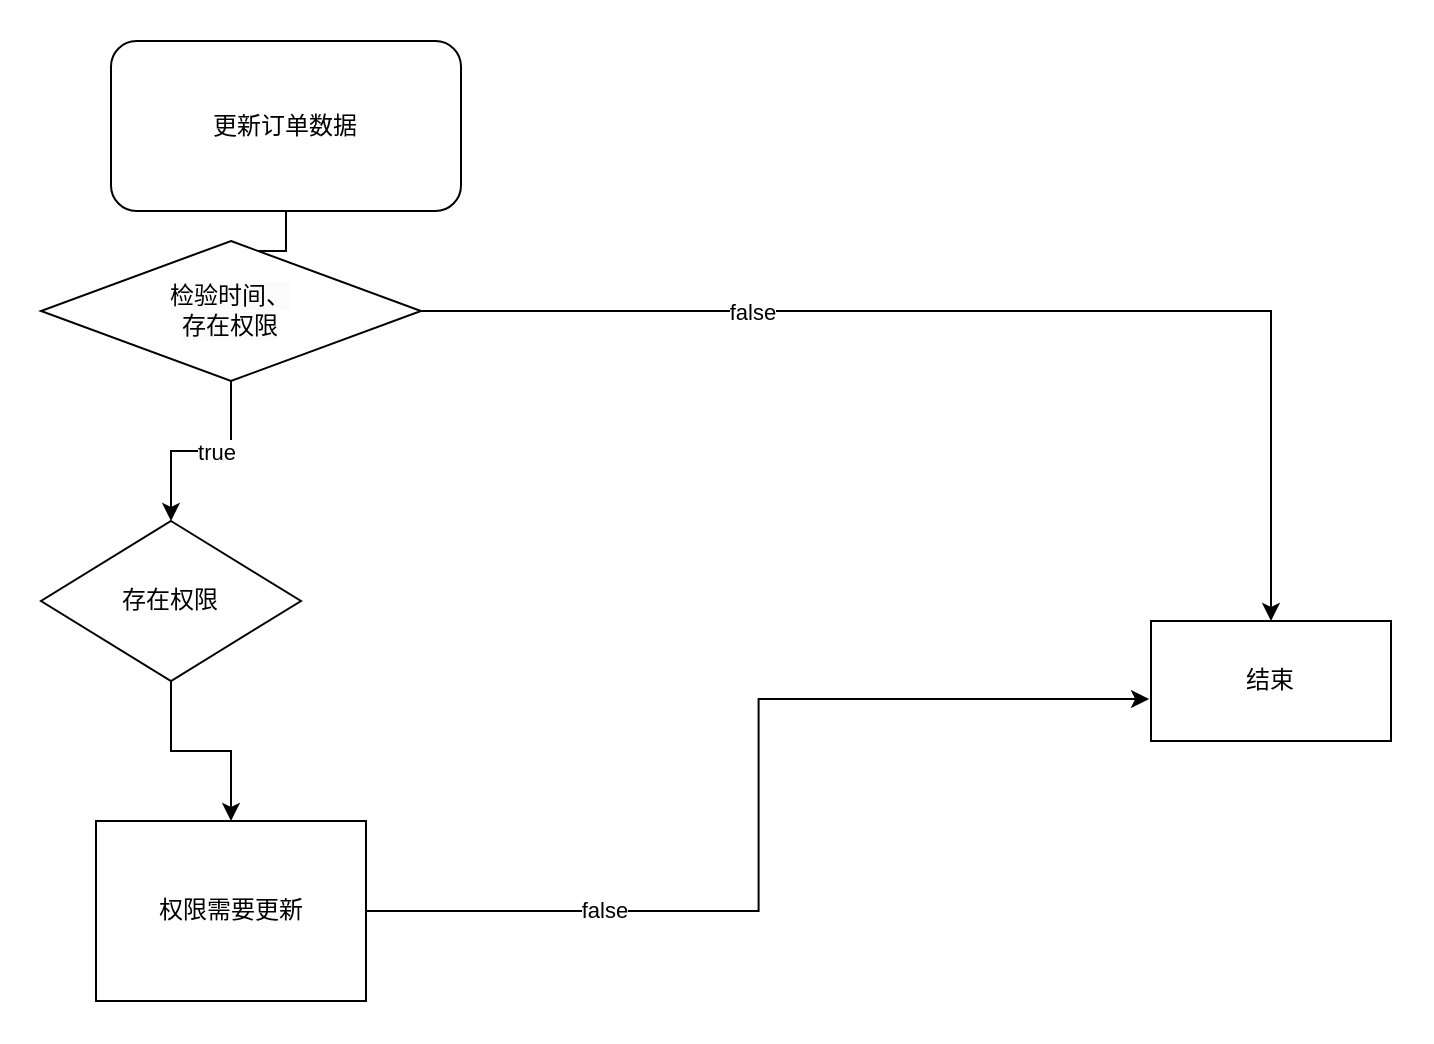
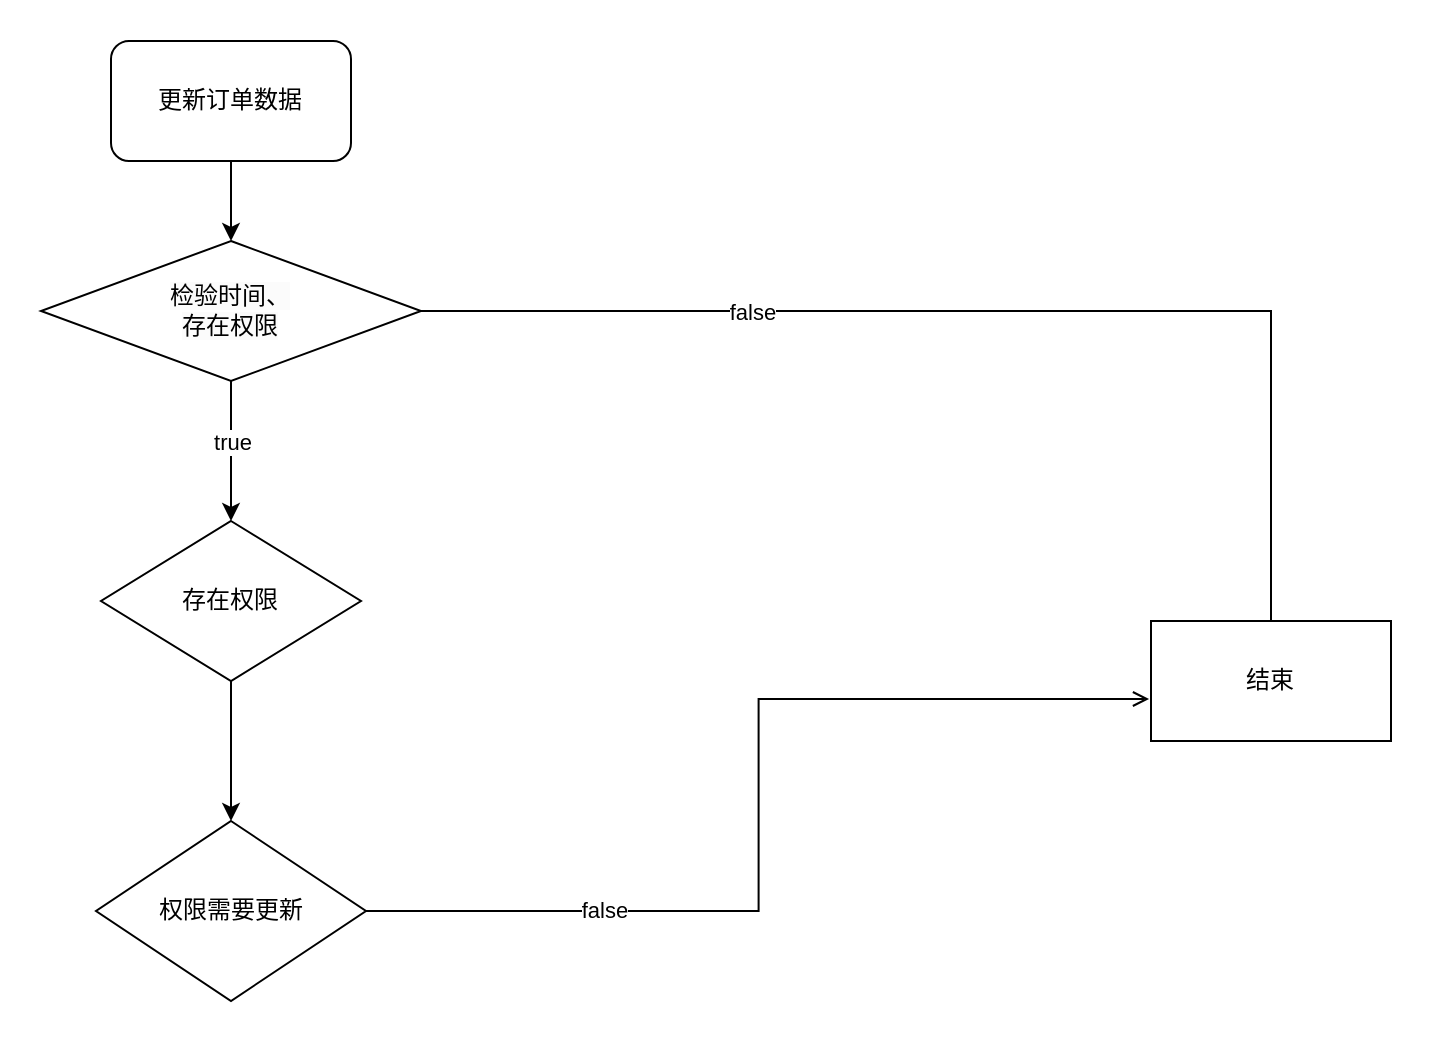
(286, 126) -> (231, 101)
(171, 601) -> (231, 601)
(1271, 606) -> (1271, 611)
(1134, 699) -> (1137, 699)
(231, 911) -> (231, 911)
